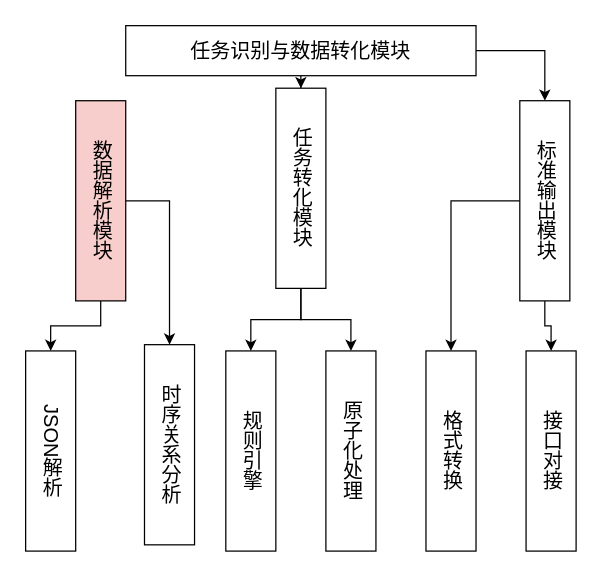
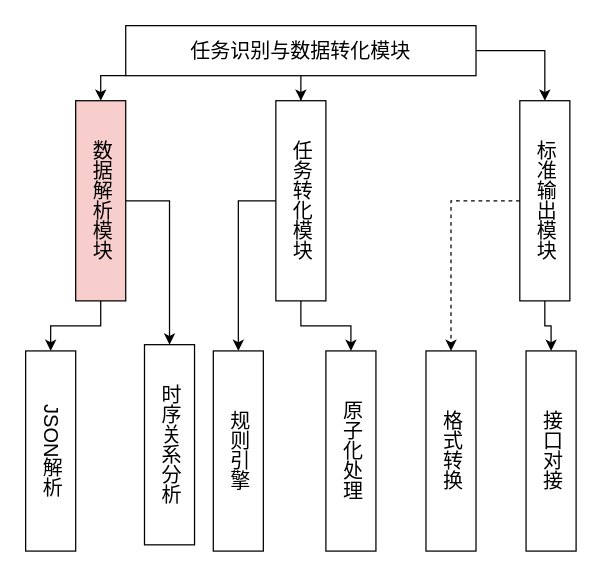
none -> (105, 76)
(301, 188) -> (301, 201)
(451, 239) -> (451, 239)
(251, 451) -> (238, 451)
